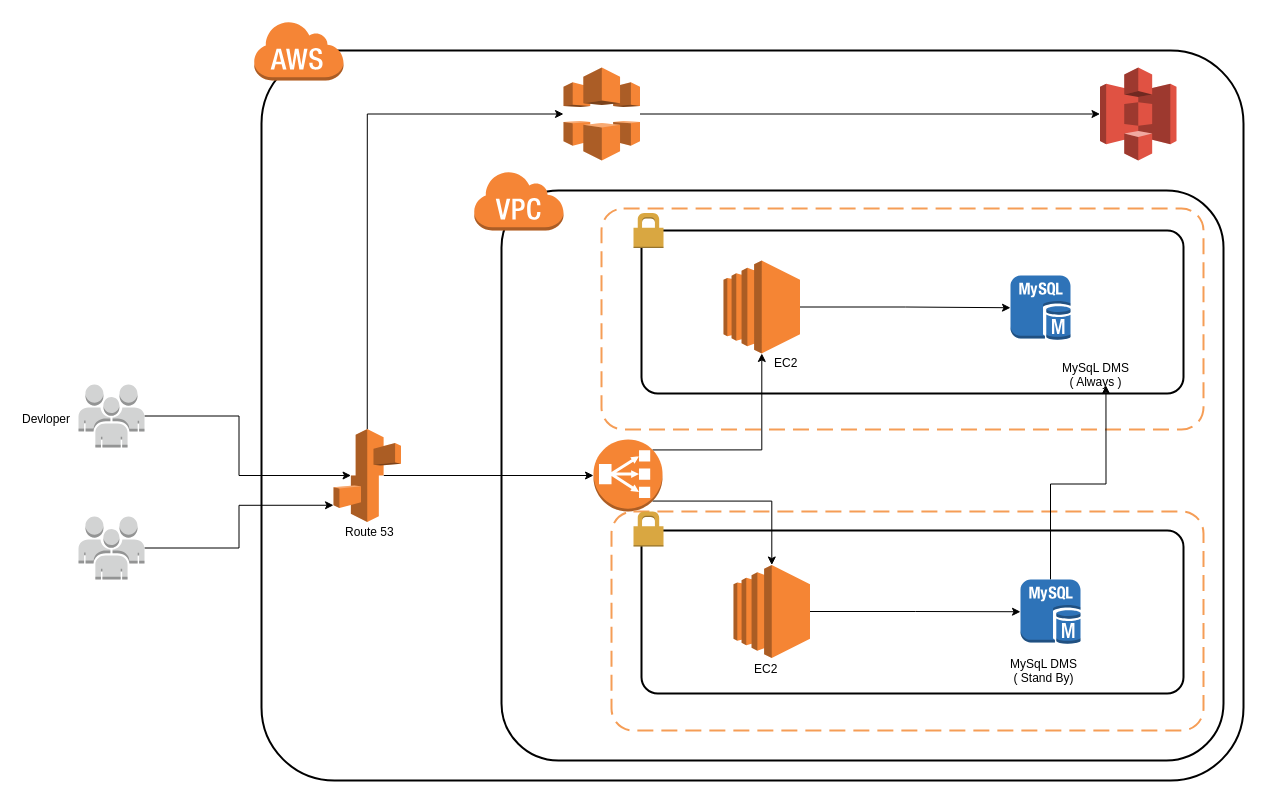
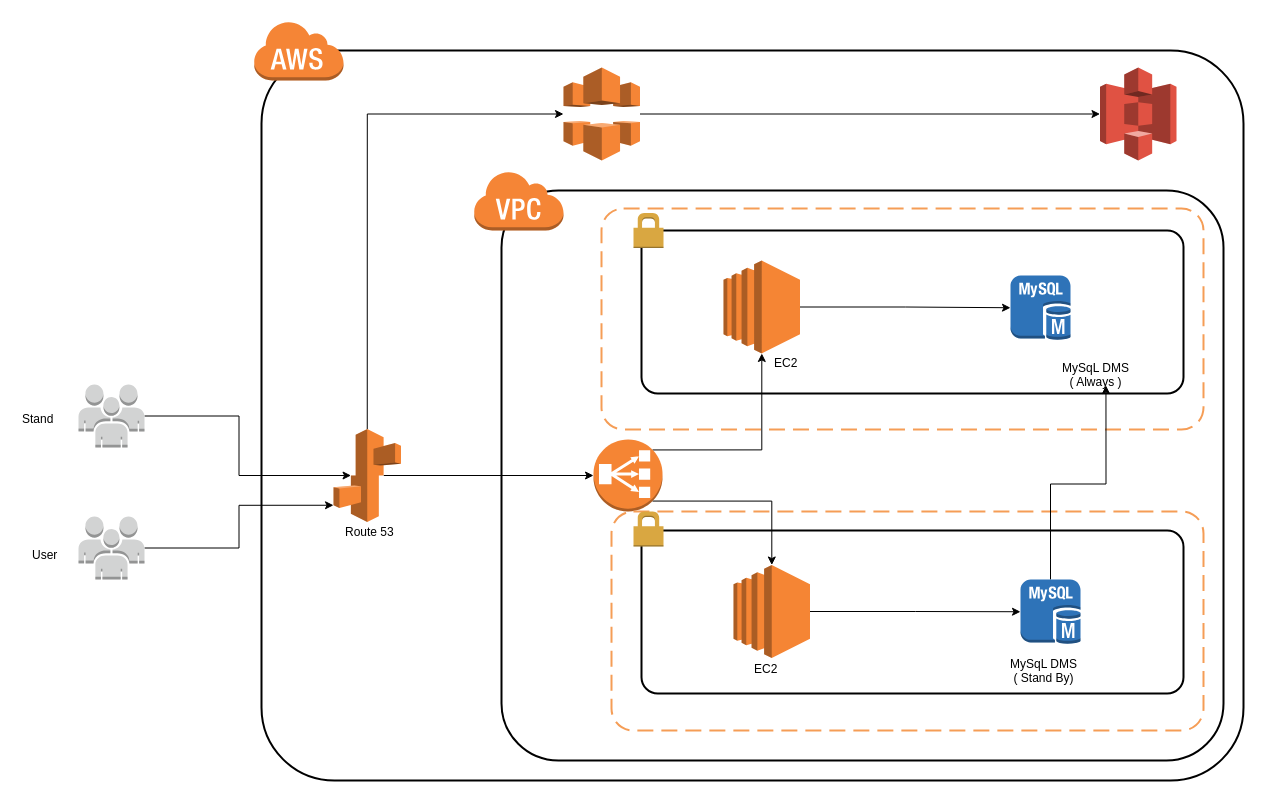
(48, 420) -> (39, 420)
none -> (51, 555)
